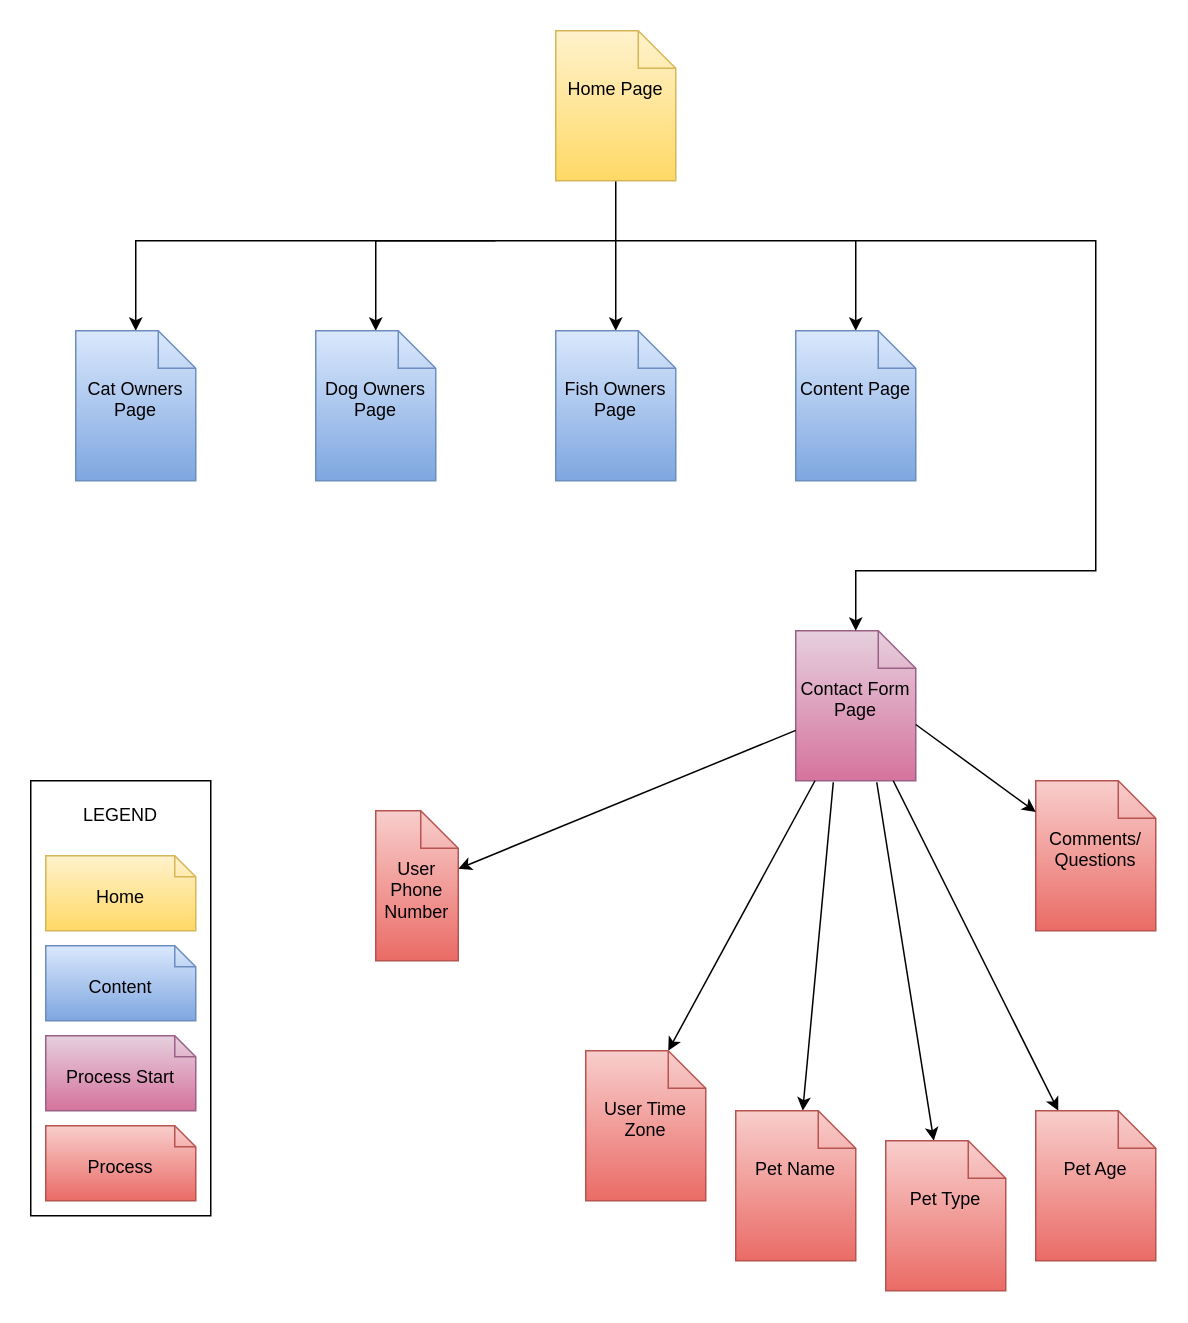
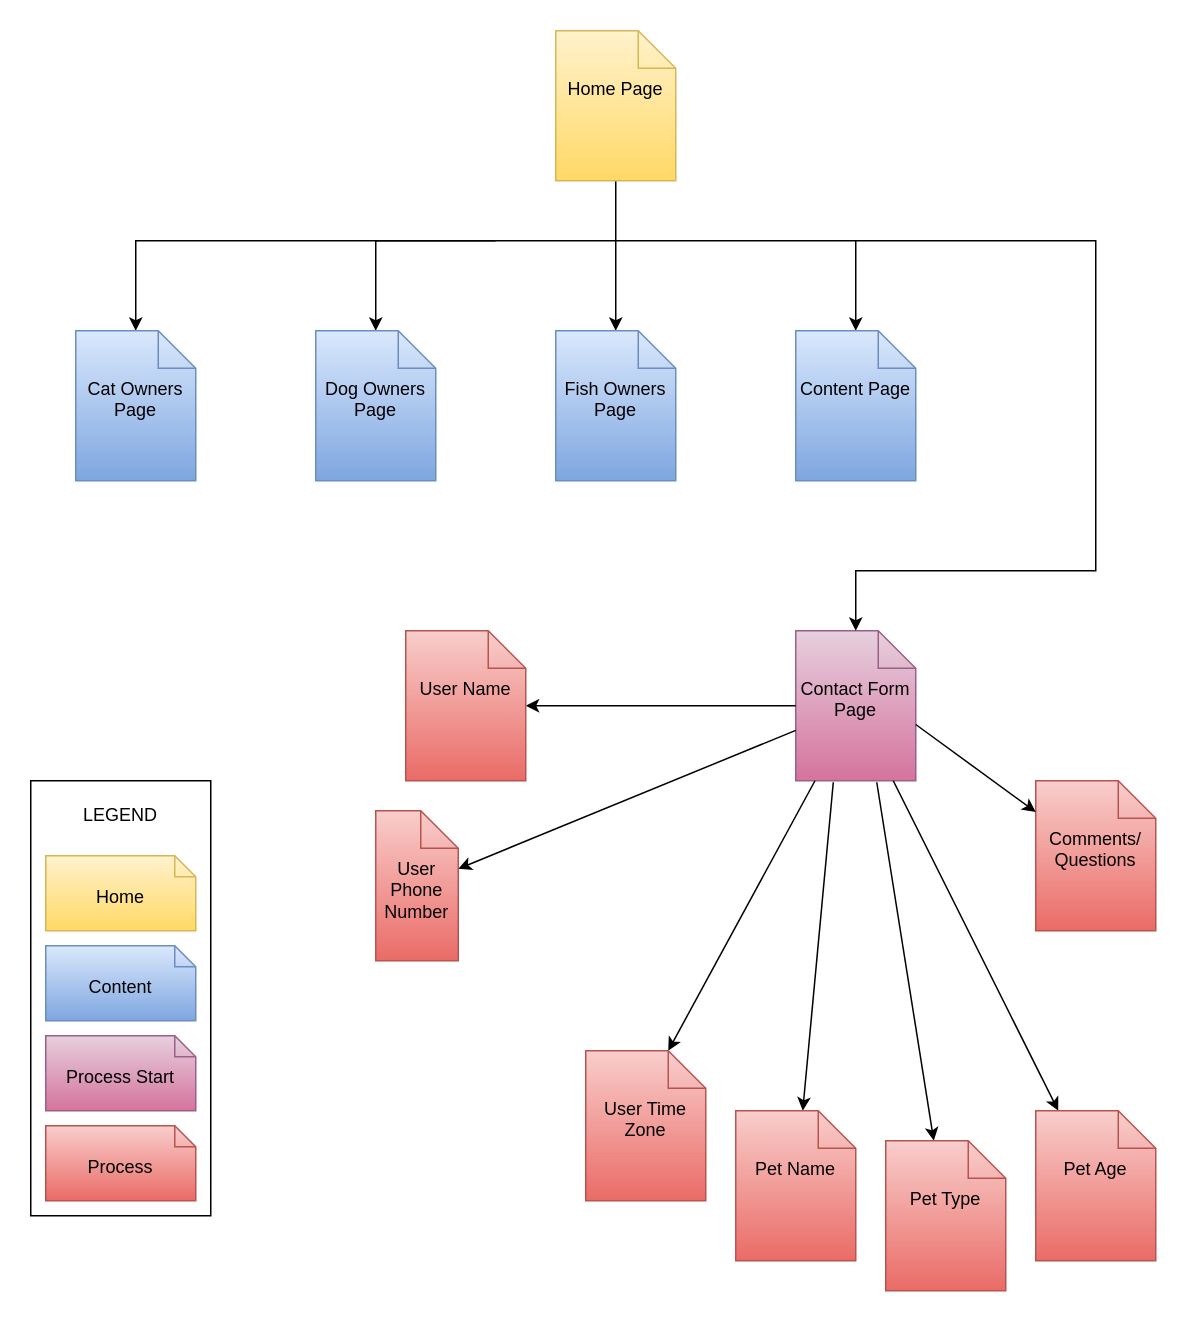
none -> (466, 706)
none -> (666, 706)
